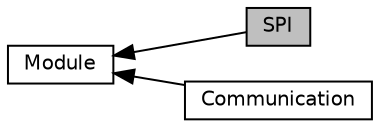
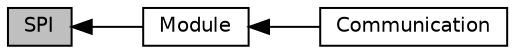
(190, 42) -> (117, 27)
